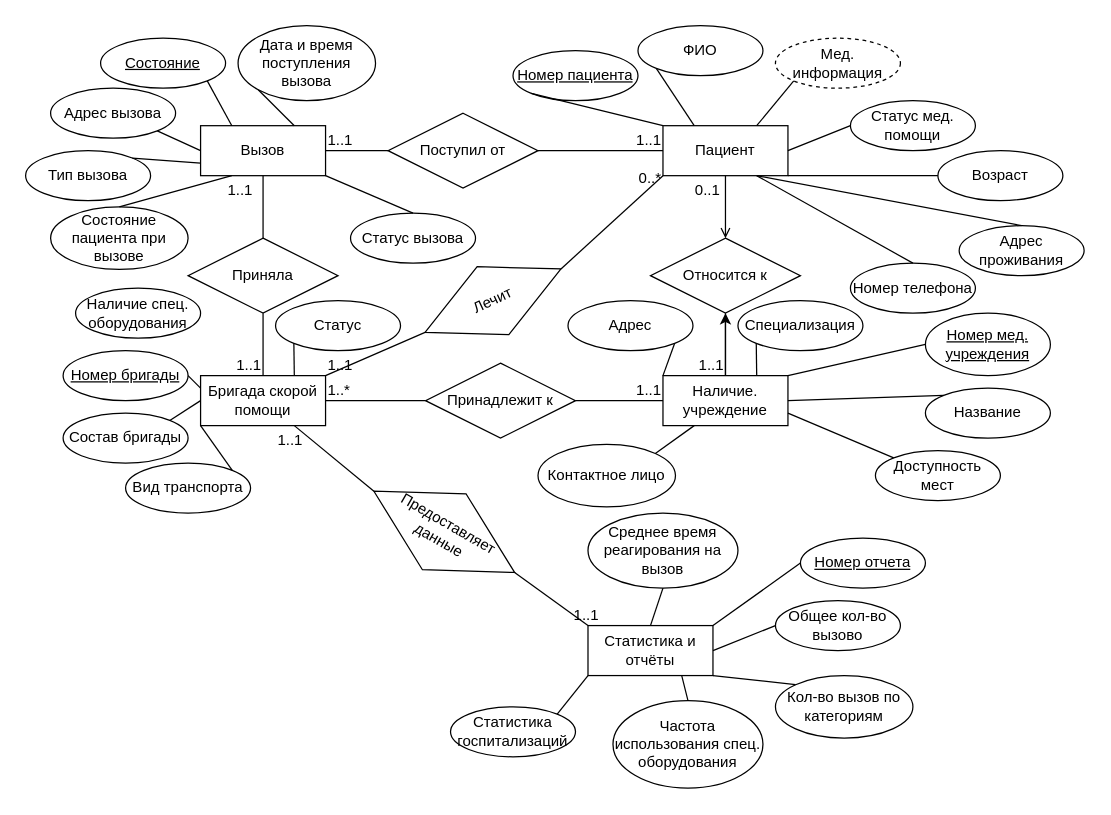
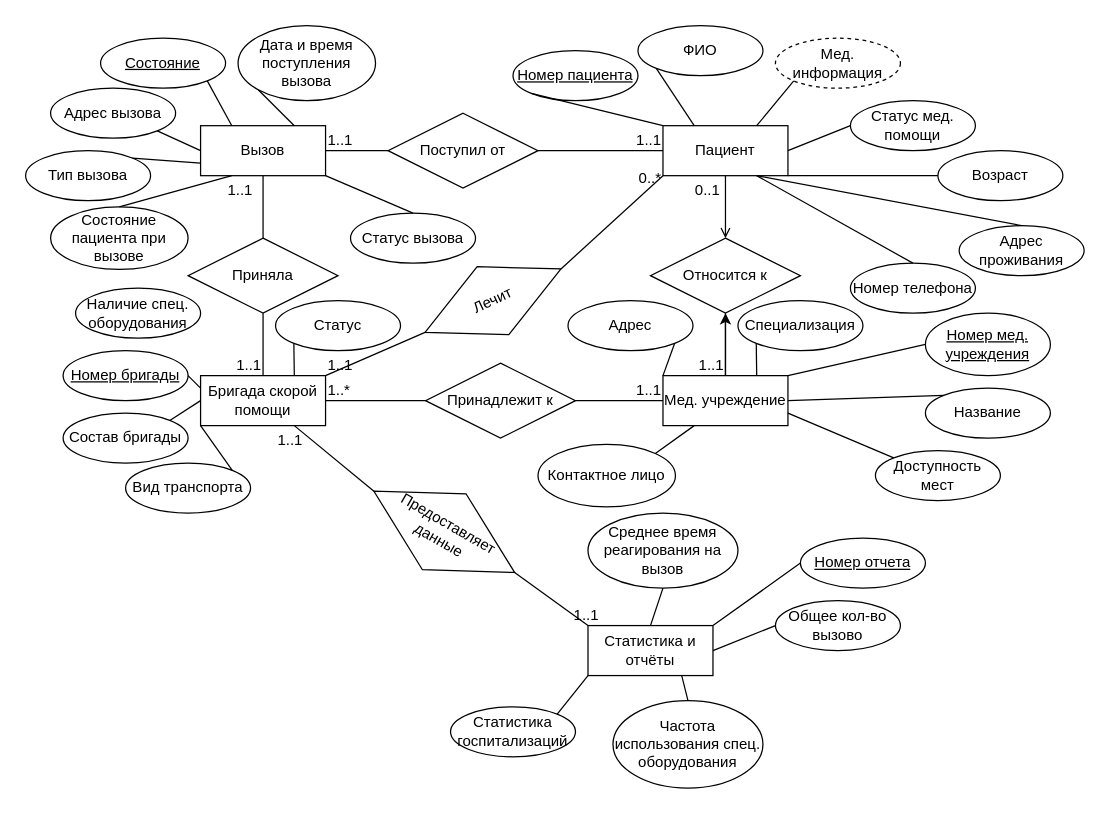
(726, 401) -> (726, 401)
(754, 680) -> none
(844, 707) -> none
